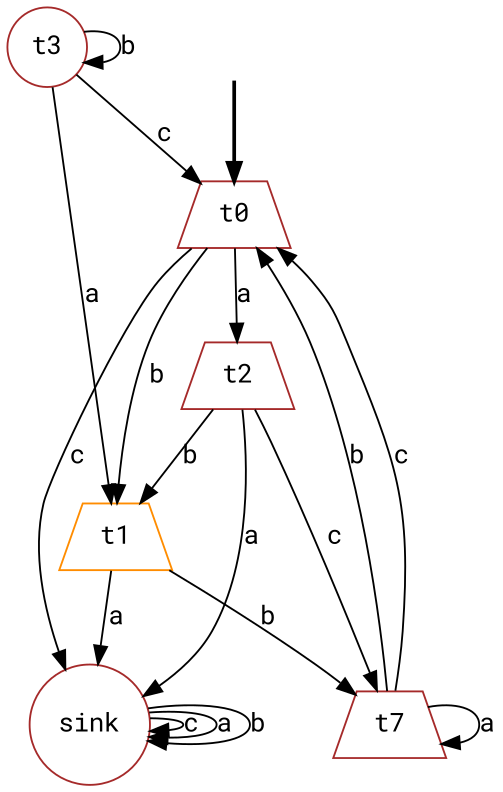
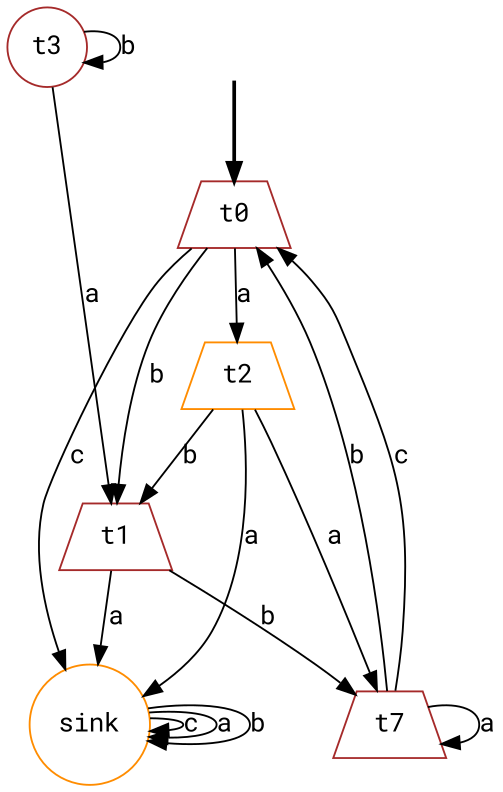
(132, 123) -> none
(238, 376) -> (238, 376)
(116, 537) -> (116, 537)
(335, 537) -> (335, 537)
(90, 725) -> (90, 725)
